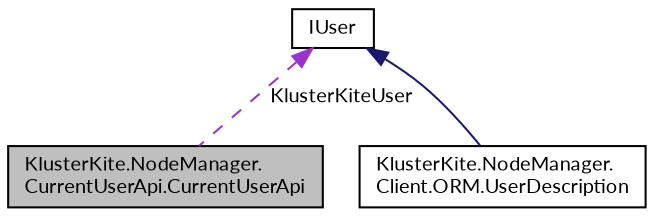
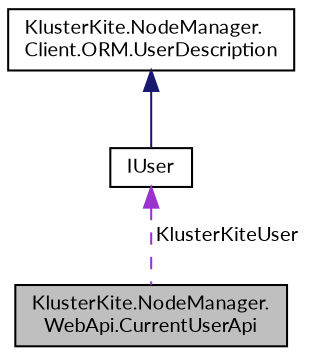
(437, 98) -> (151, 120)
(165, 177) -> (151, 316)
